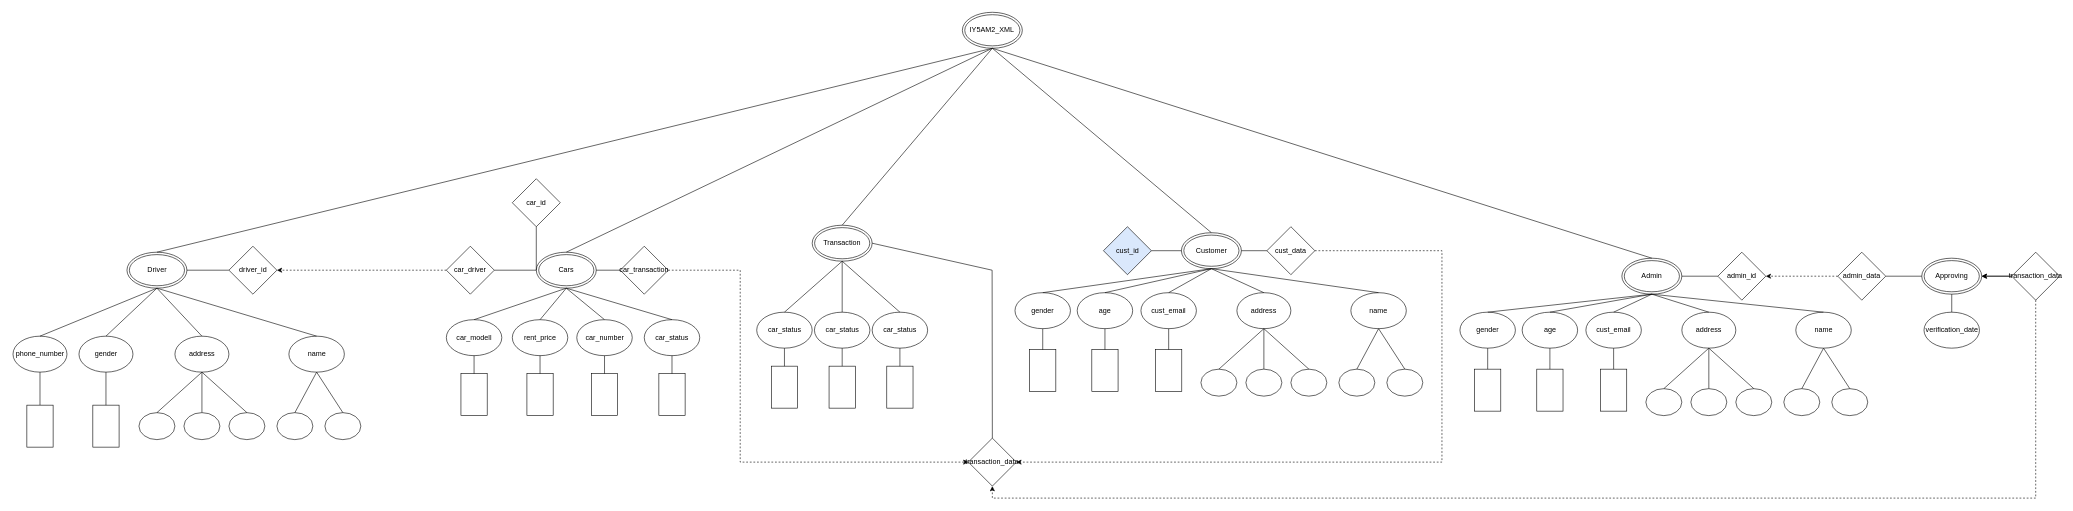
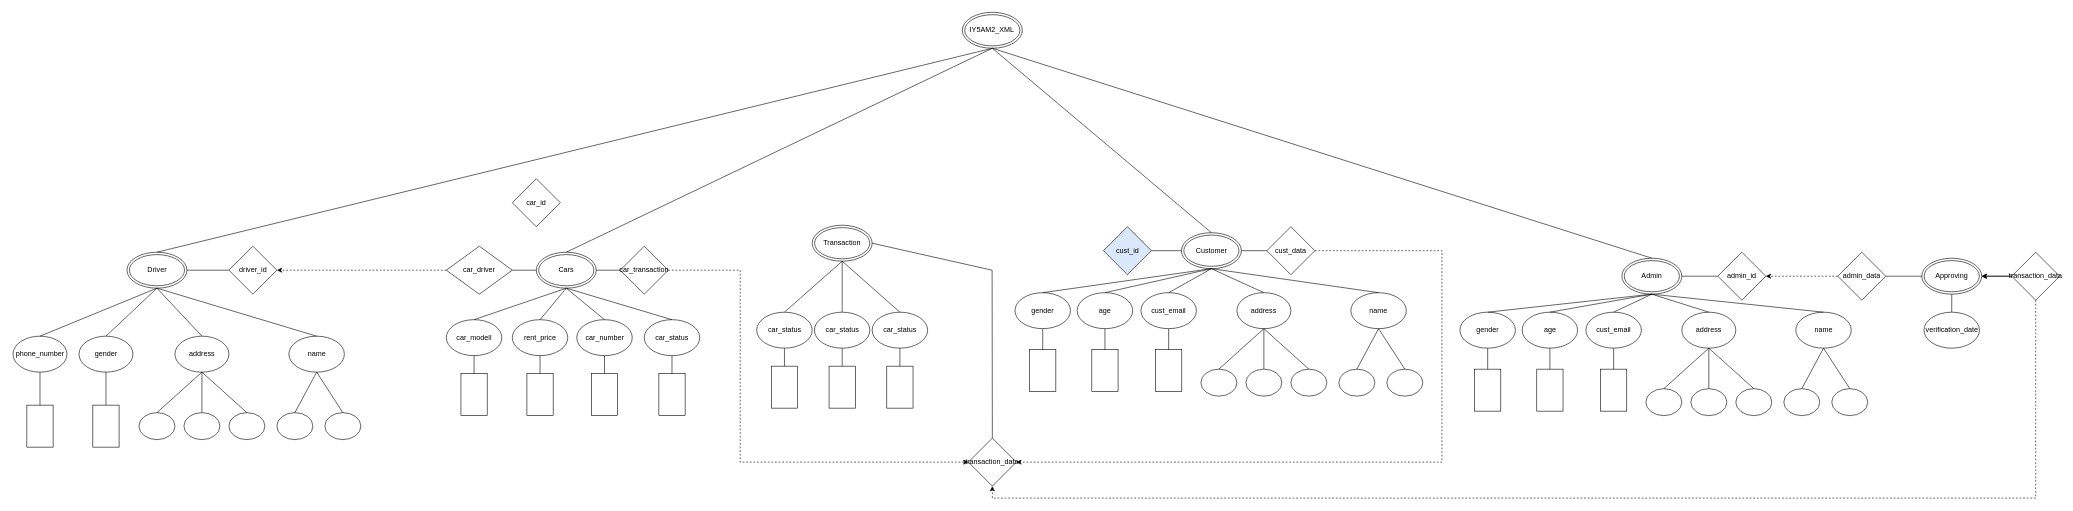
(917, 138) -> none
(536, 248) -> none
(470, 270) -> (479, 270)
